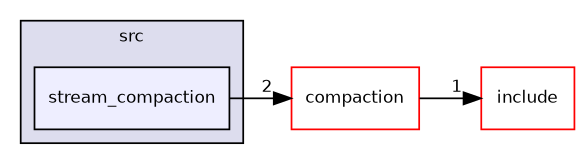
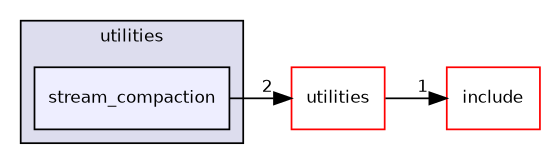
(132, 37) -> (132, 37)
(355, 98) -> (338, 98)
